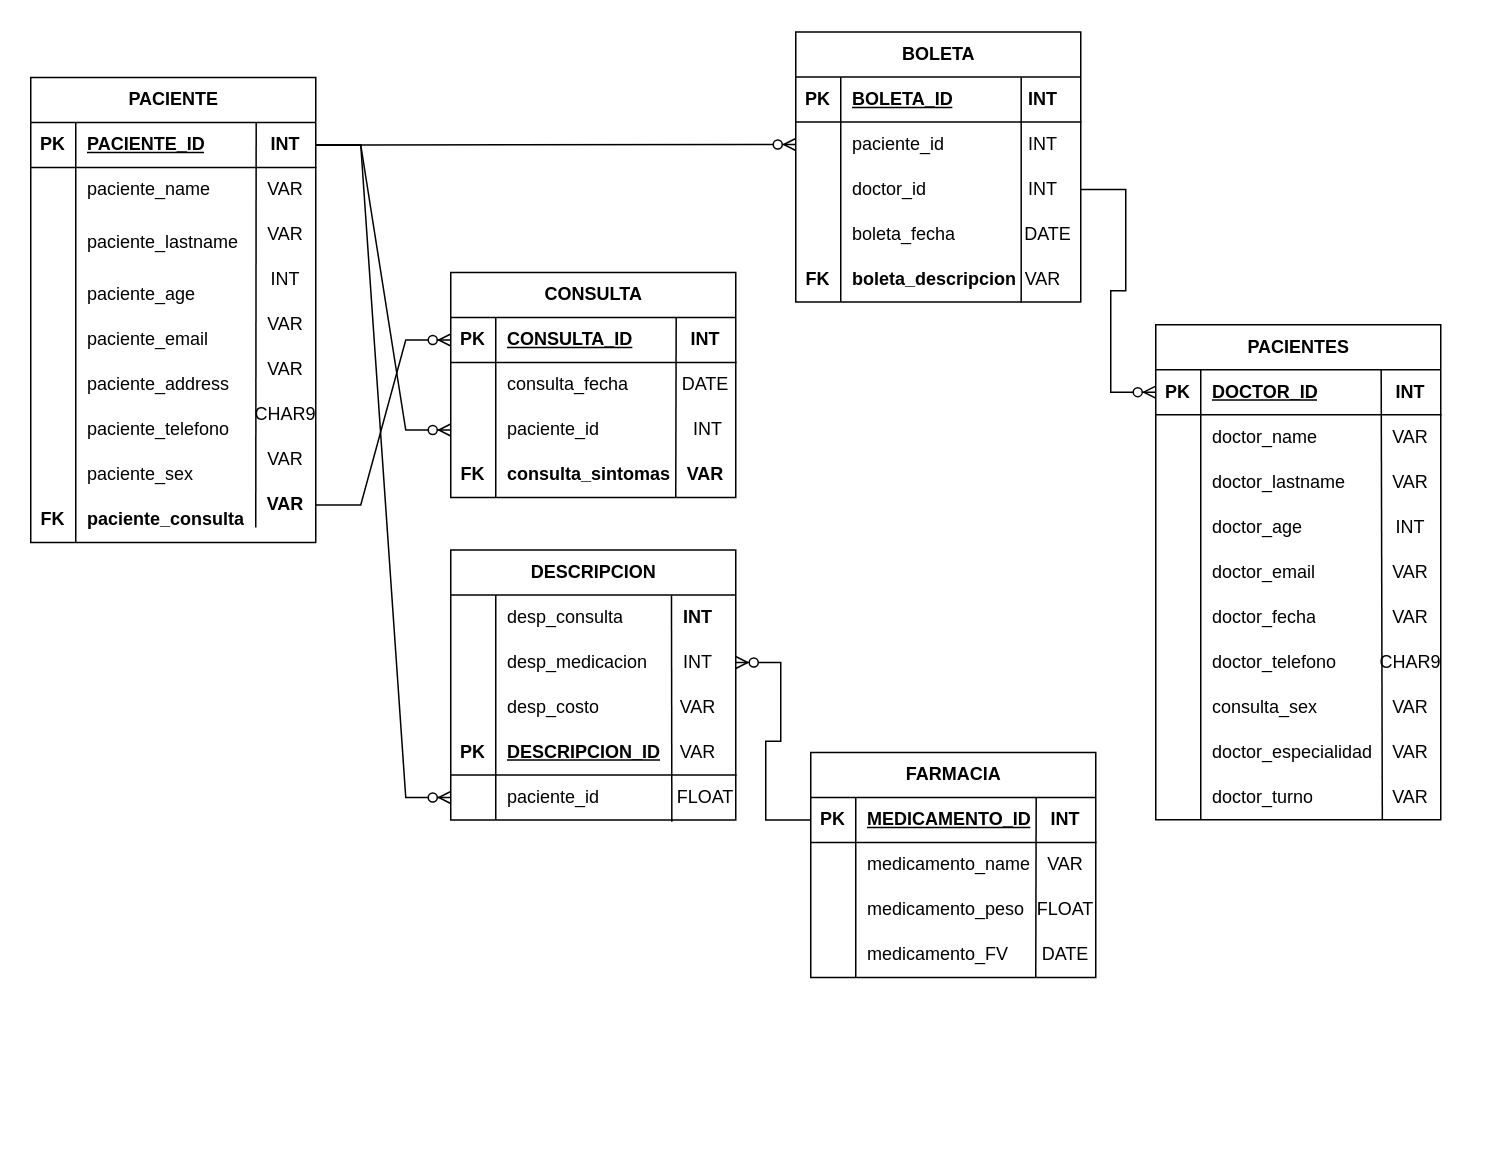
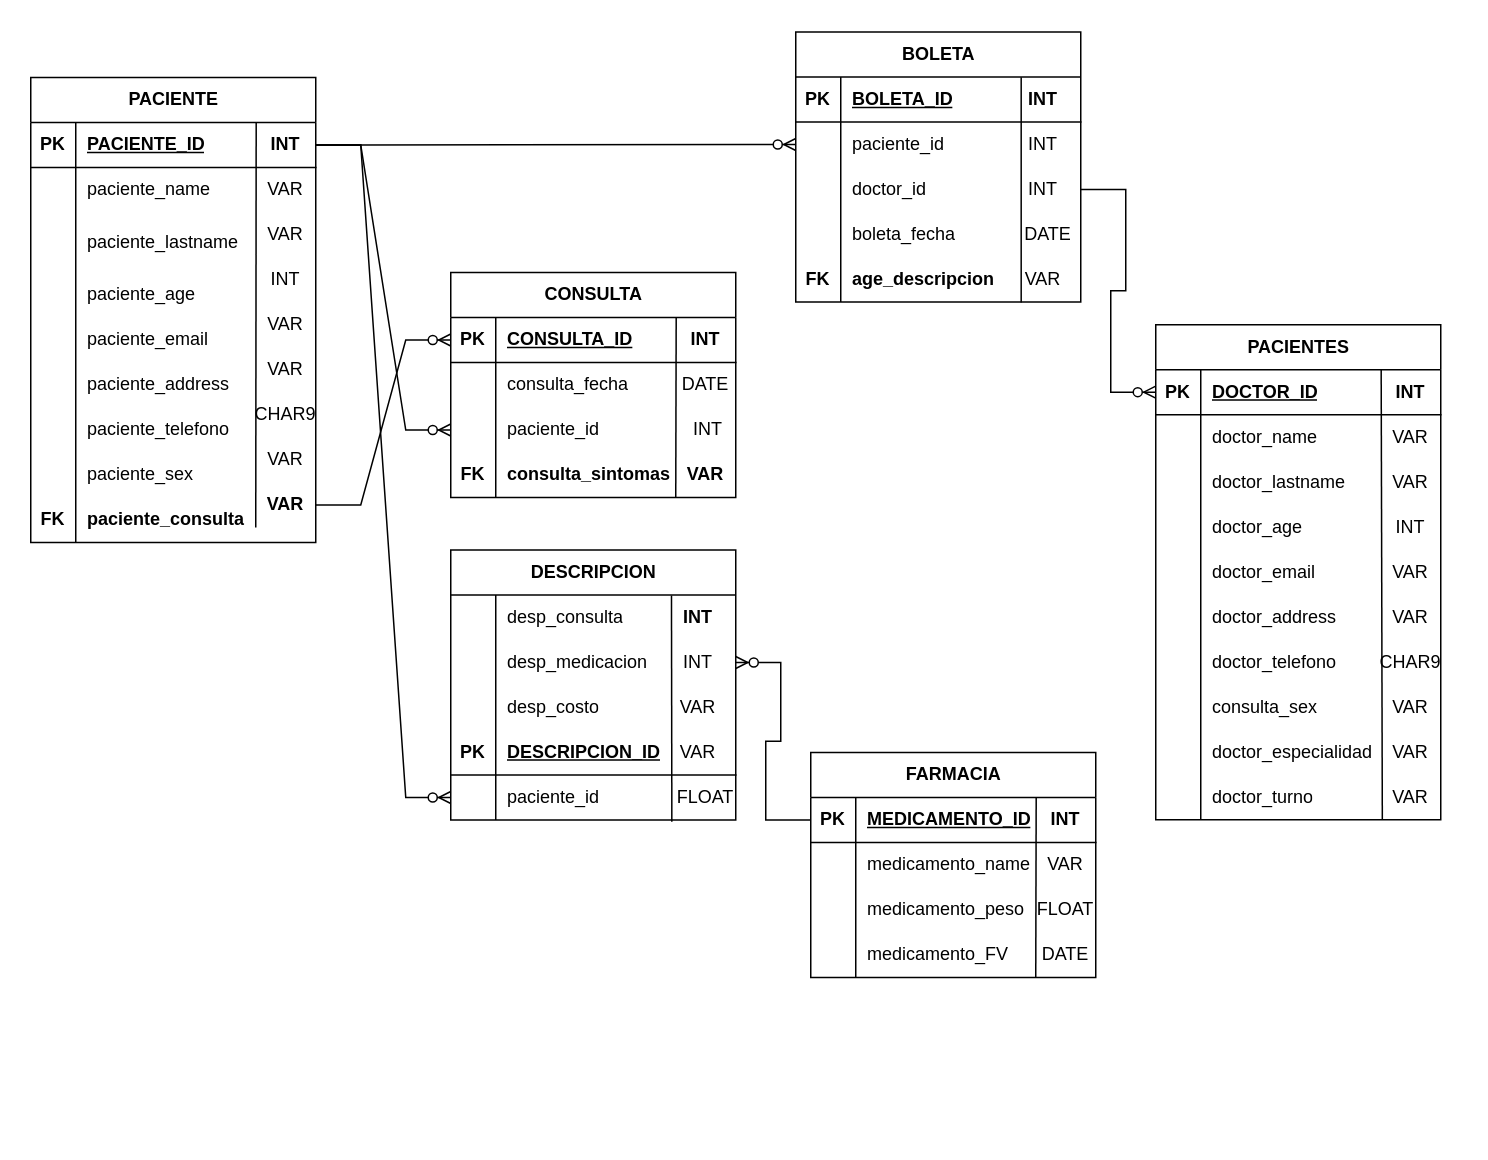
(936, 280) -> (924, 280)
(1273, 617) -> (1283, 617)
